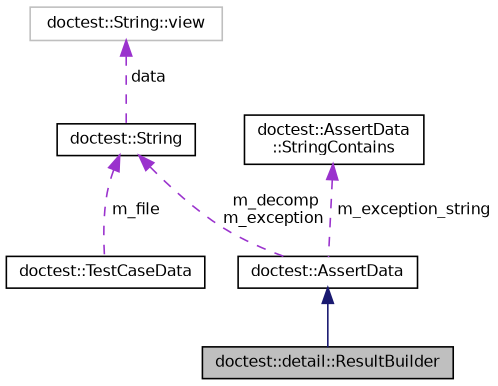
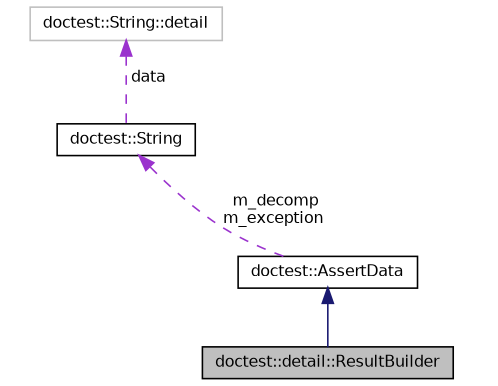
(126, 24) -> (126, 24)
(334, 140) -> none
(106, 272) -> none
